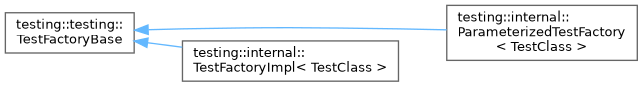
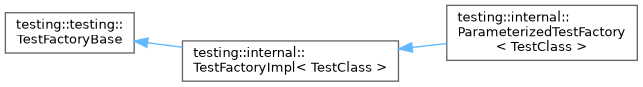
(298, 28) -> (430, 45)
